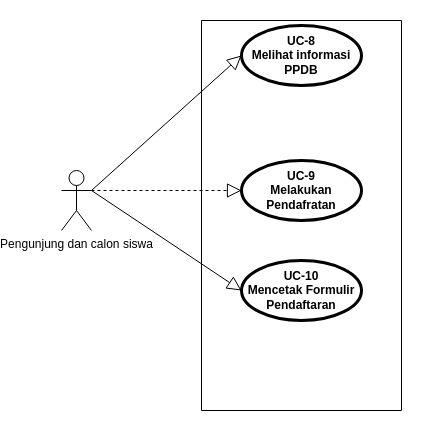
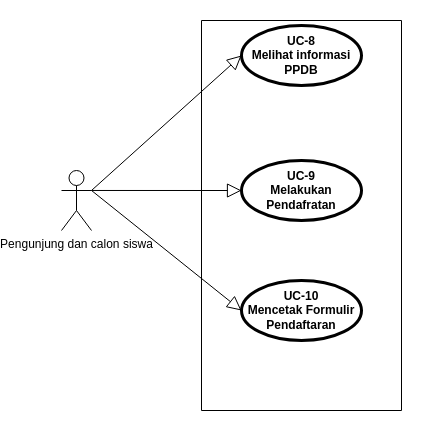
(159, 190) -> (159, 190)
(302, 291) -> (302, 311)
